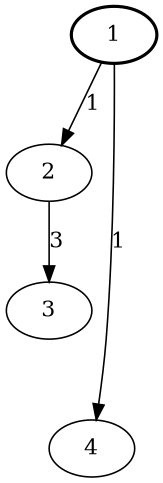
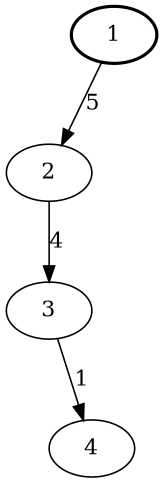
(93, 104) -> (93, 104)
(112, 234) -> (68, 372)
(57, 242) -> (57, 242)
